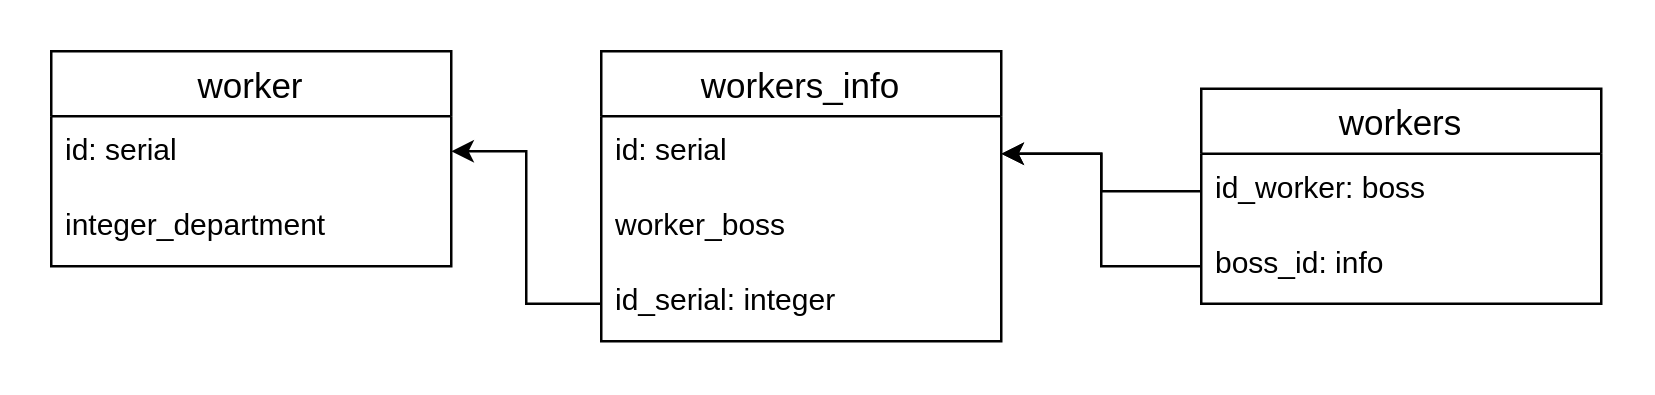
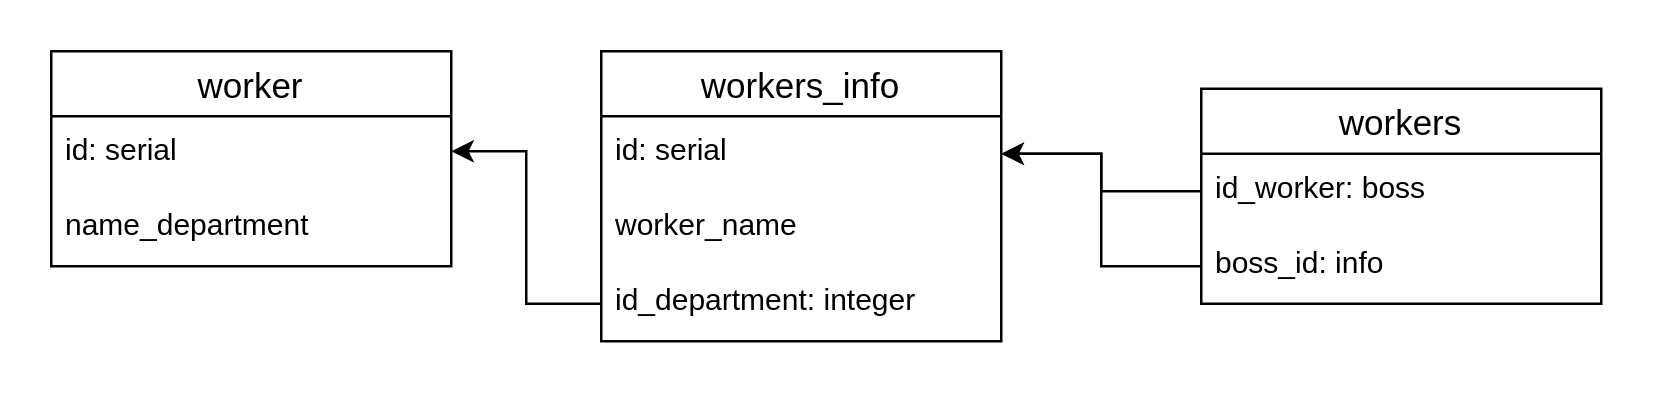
(212, 225) -> (191, 225)
(707, 225) -> (707, 225)
(743, 300) -> (784, 300)
